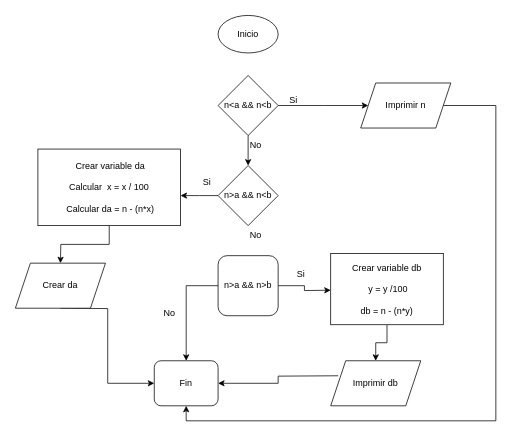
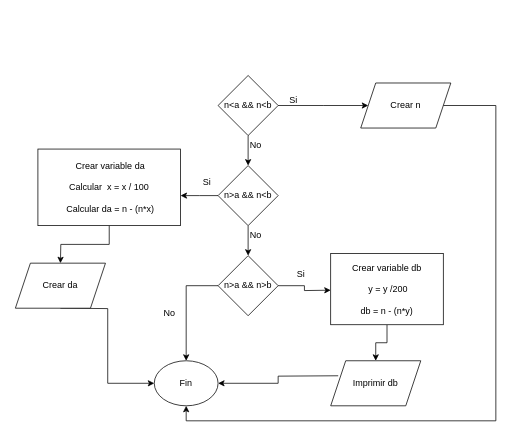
(248, 34) -> none
(405, 105) -> (405, 105)
none -> (248, 249)
(248, 285) -> (248, 285)
(387, 289) -> (387, 289)
(186, 383) -> (186, 383)
